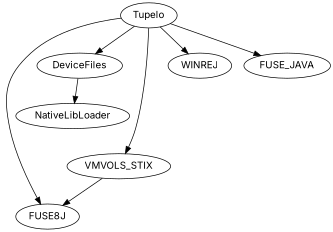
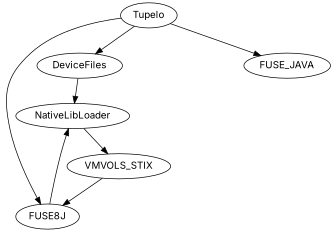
(200, 66) -> none
(144, 89) -> (93, 139)
none -> (57, 169)
